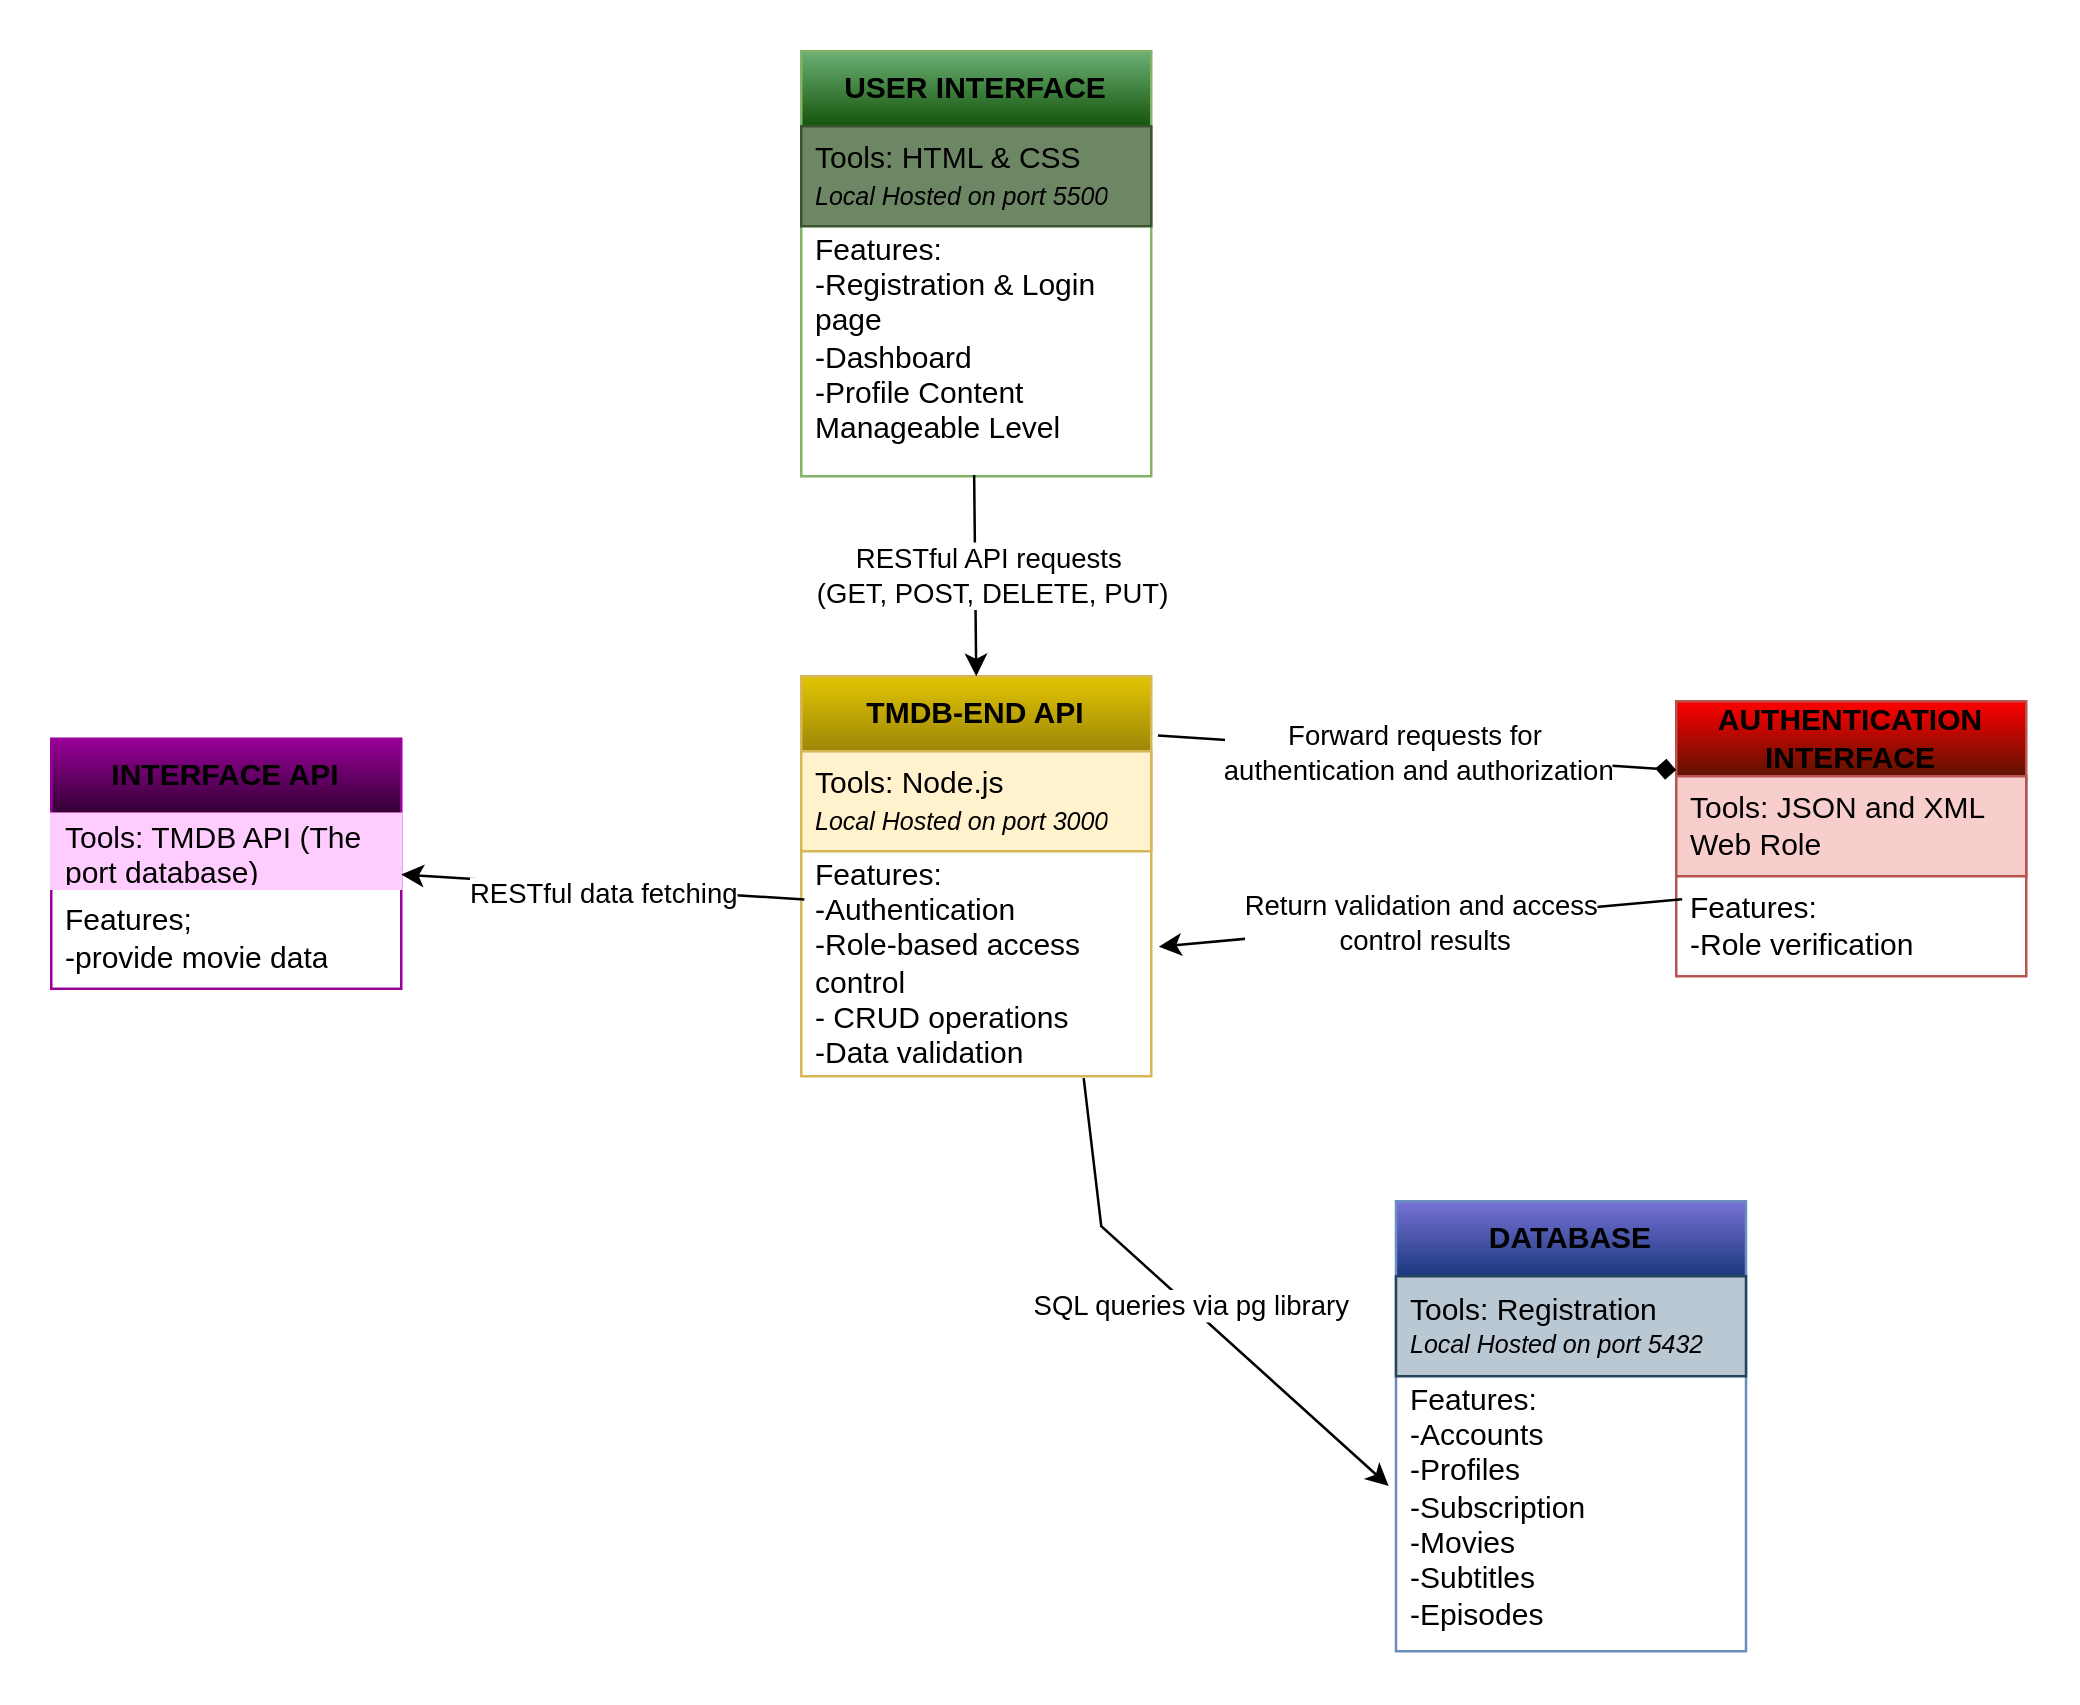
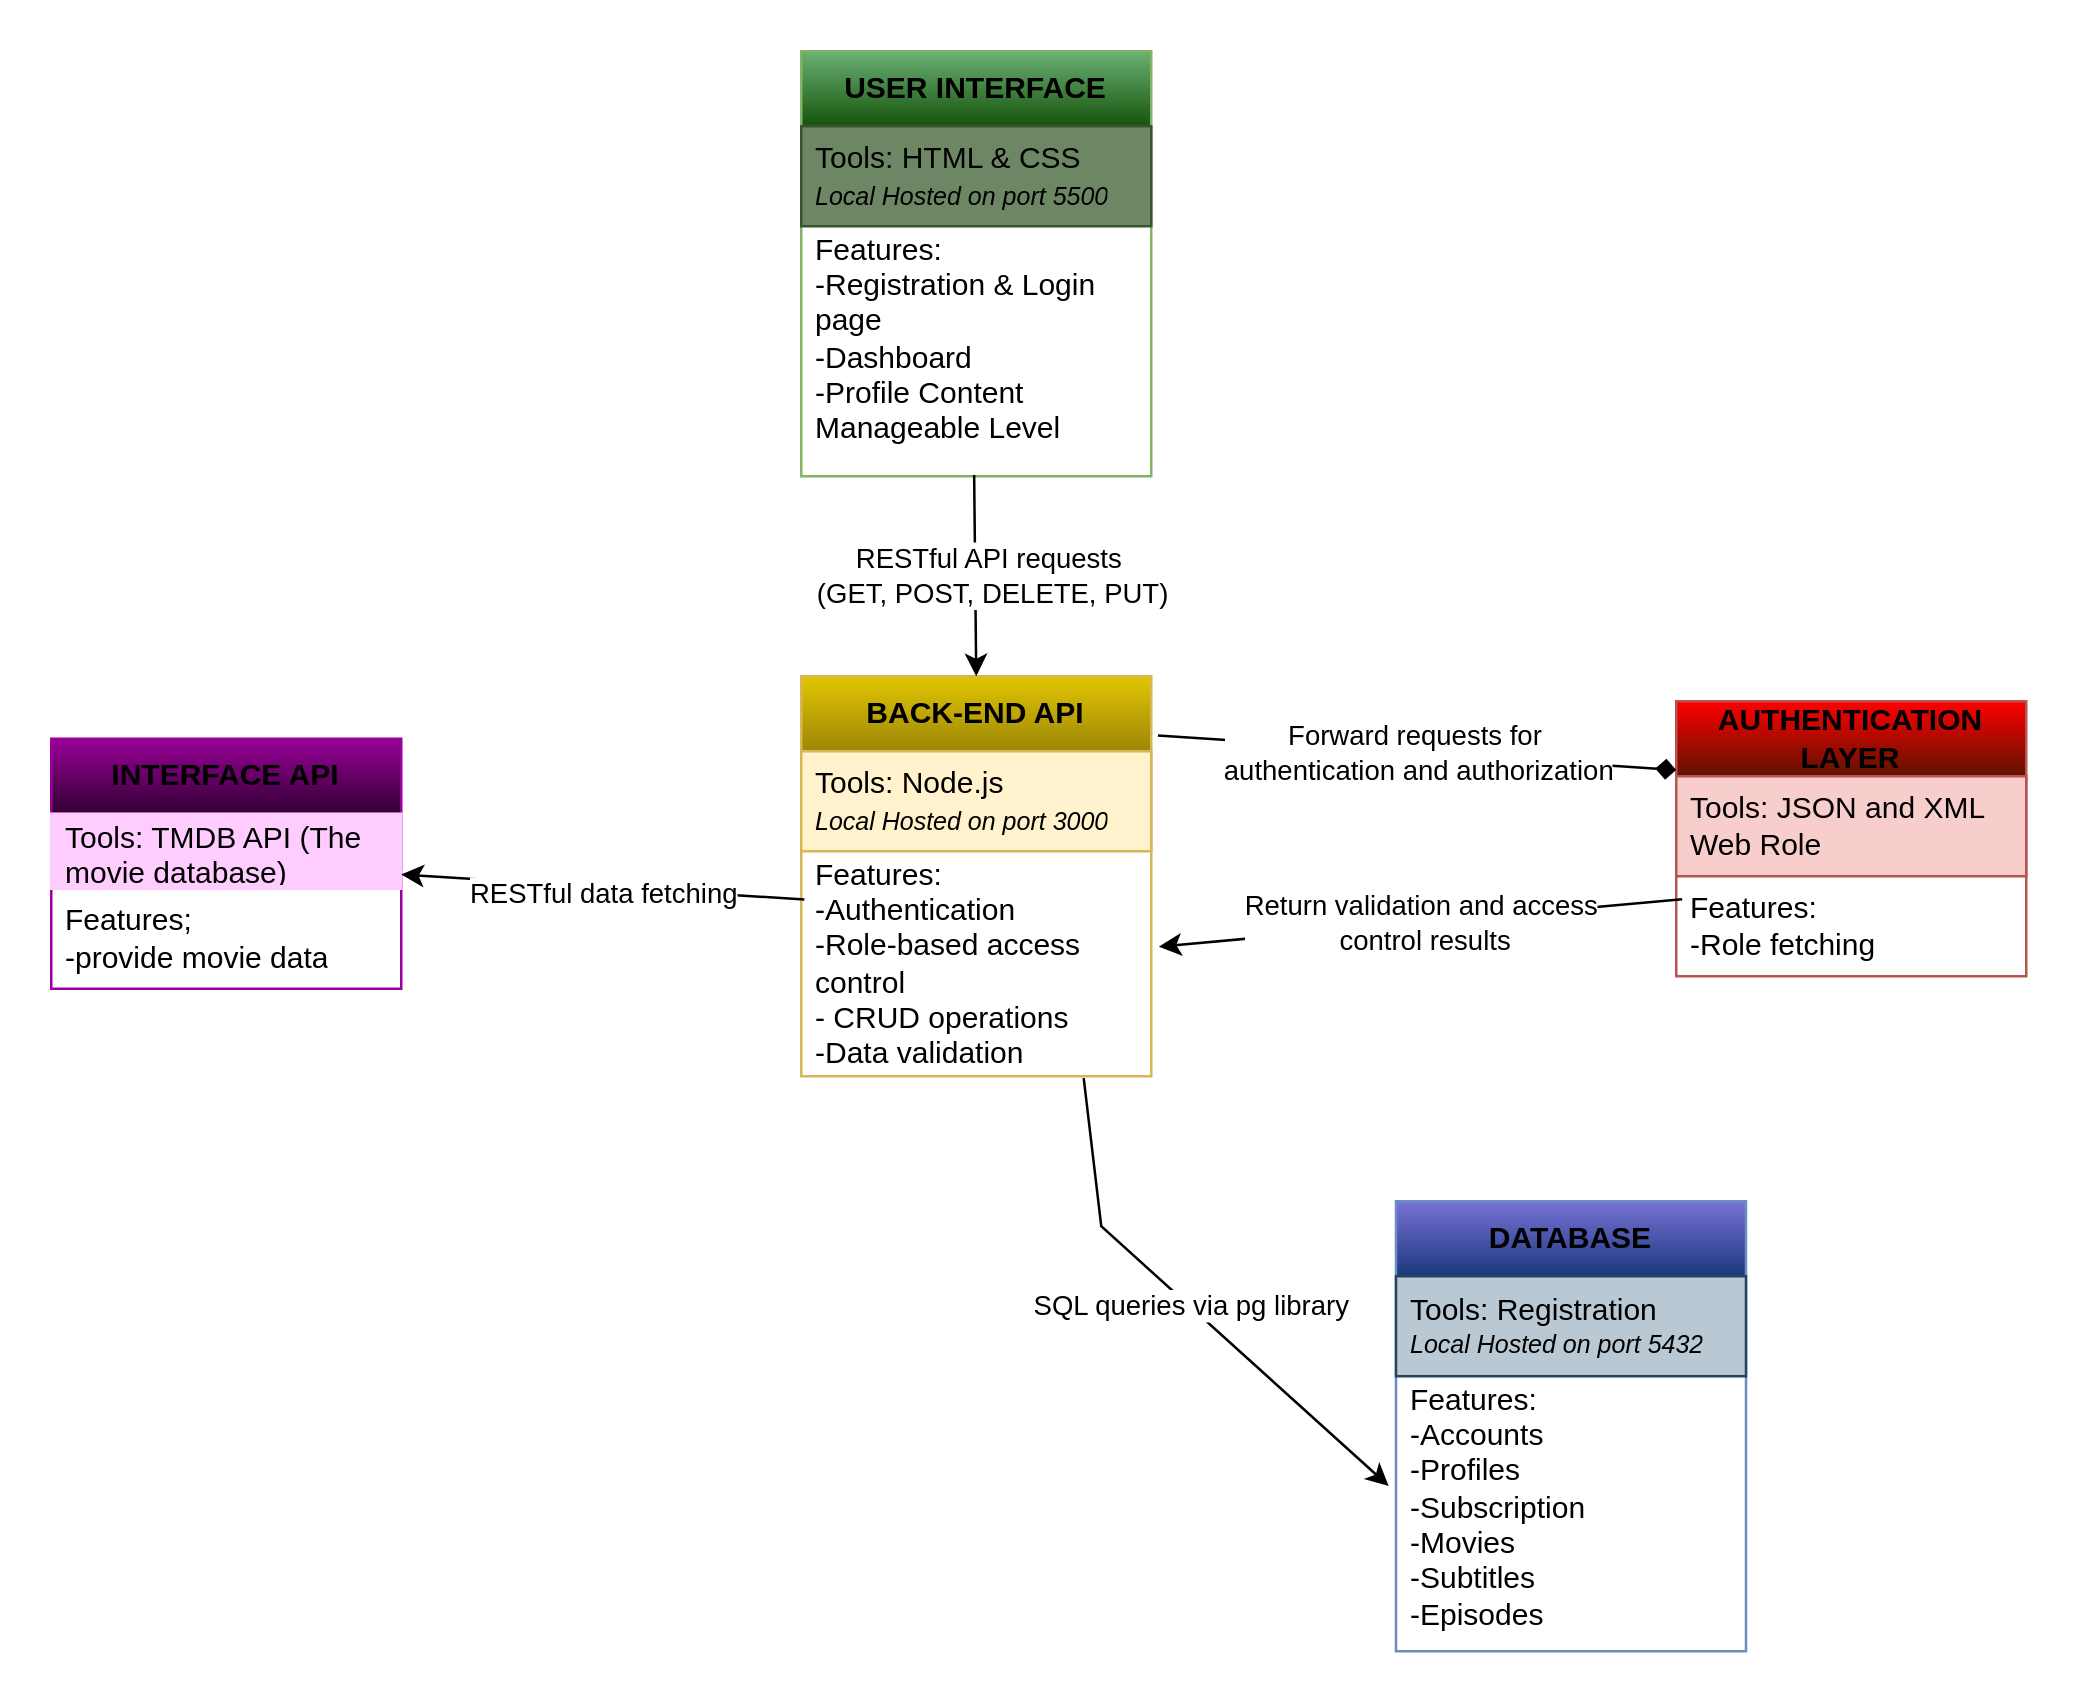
(976, 714) -> (976, 714)
(1851, 739) -> (1851, 739)
(229, 851) -> (229, 851)
(1823, 926) -> (1797, 926)
